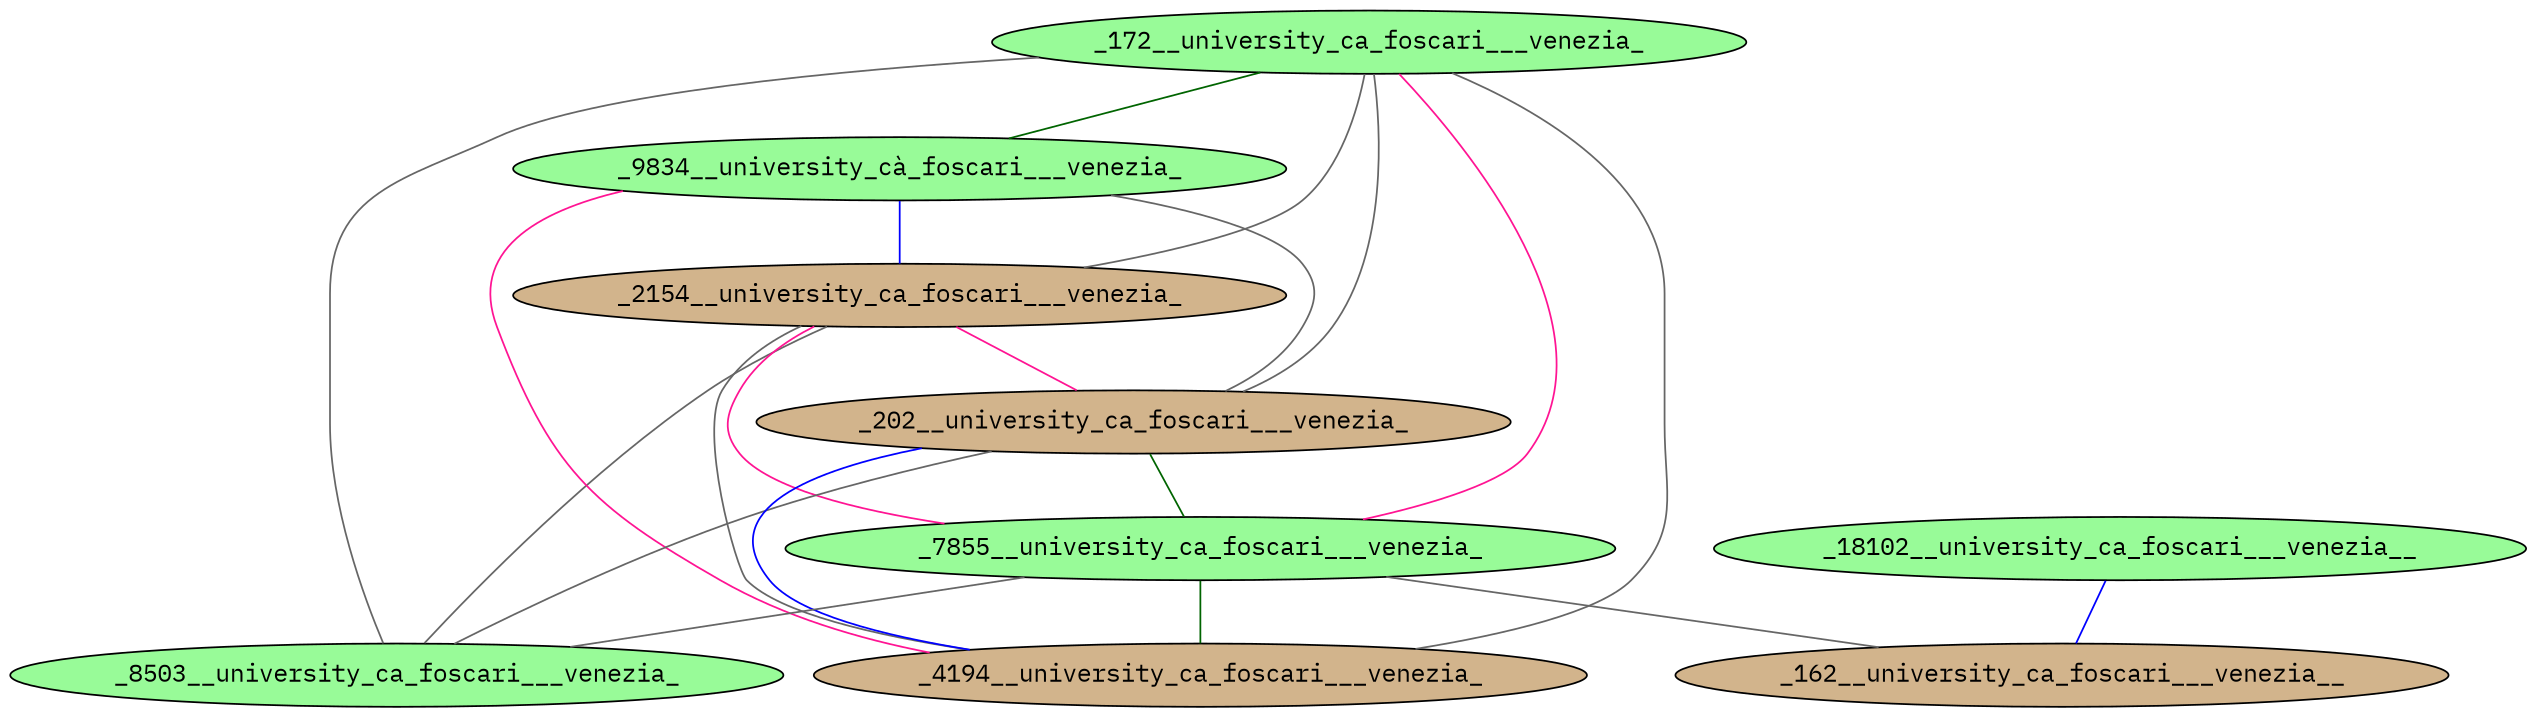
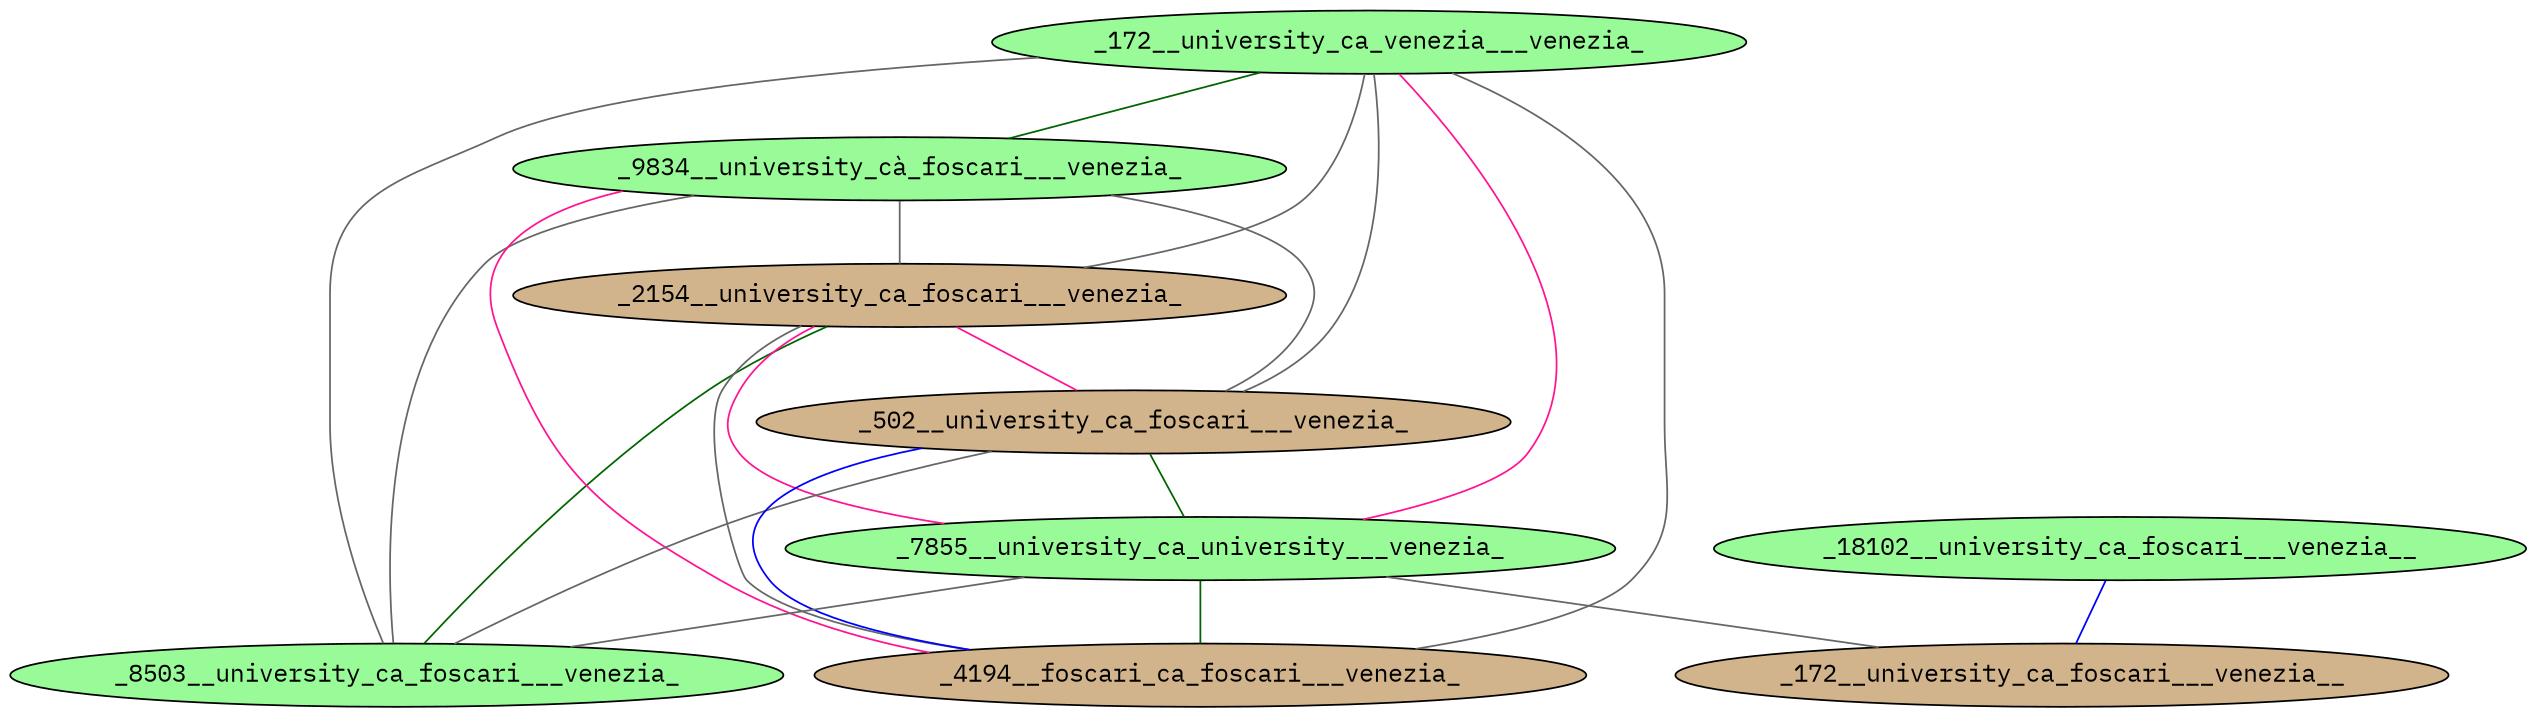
(1369, 42) -> (1369, 42)
(900, 232) -> (900, 232)
none -> (435, 338)
(1134, 422) -> (1134, 422)
(611, 465) -> (611, 465)
(1200, 549) -> (1200, 549)
(1200, 675) -> (1200, 675)
(2062, 675) -> (2062, 675)
